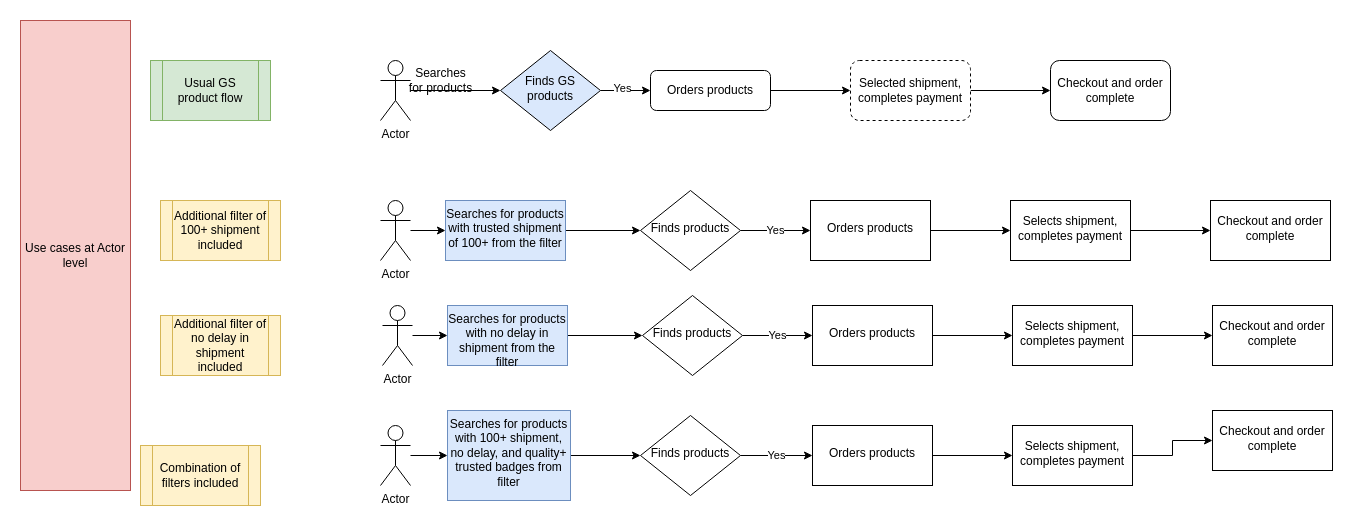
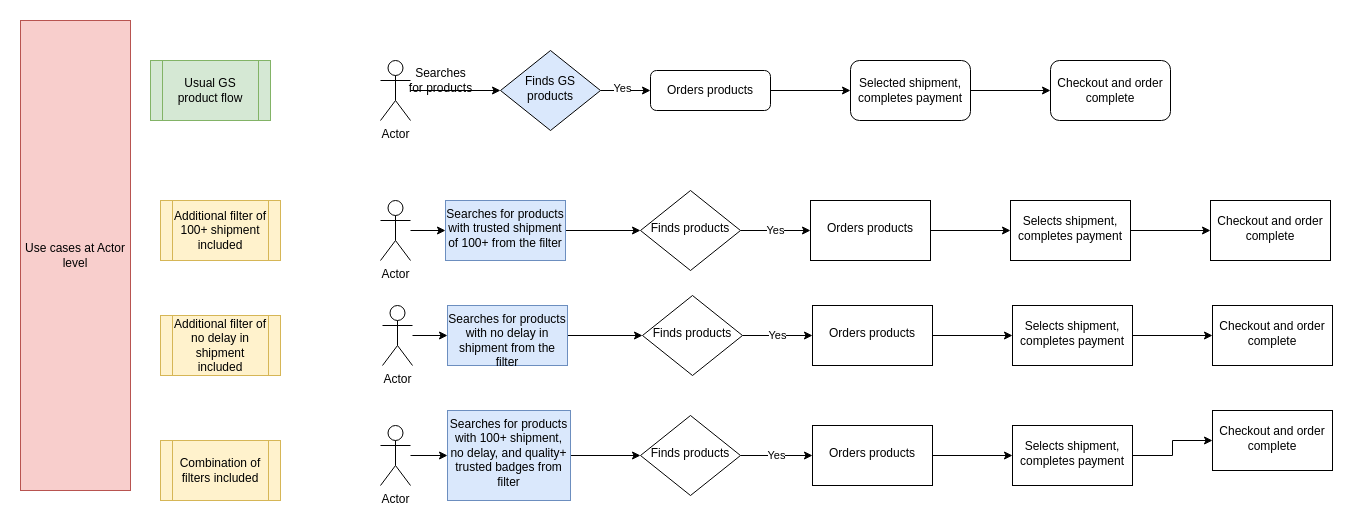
(911, 91) -> (911, 91)
(201, 476) -> (221, 471)
